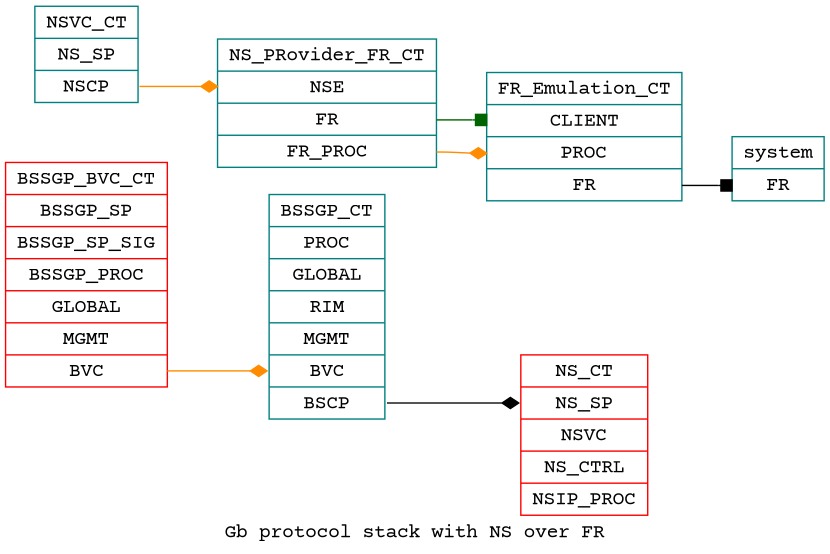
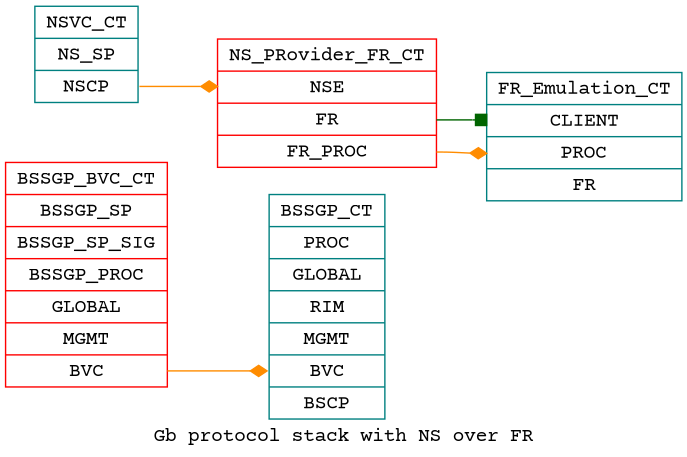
(327, 103) -> (327, 103)
(778, 169) -> none
(584, 435) -> none
